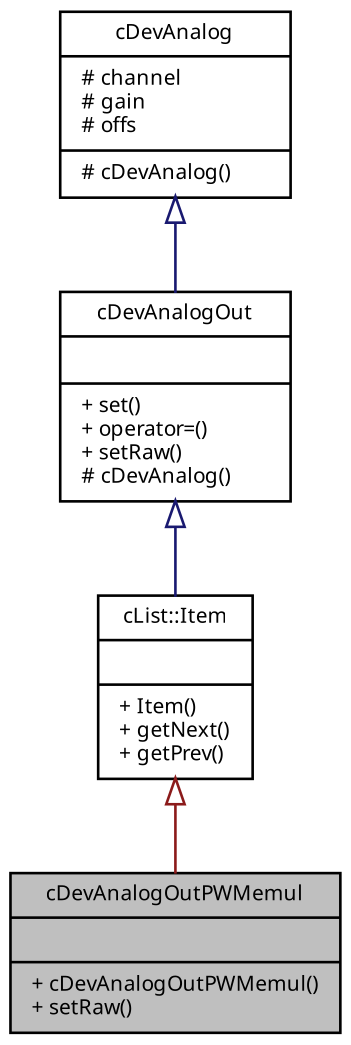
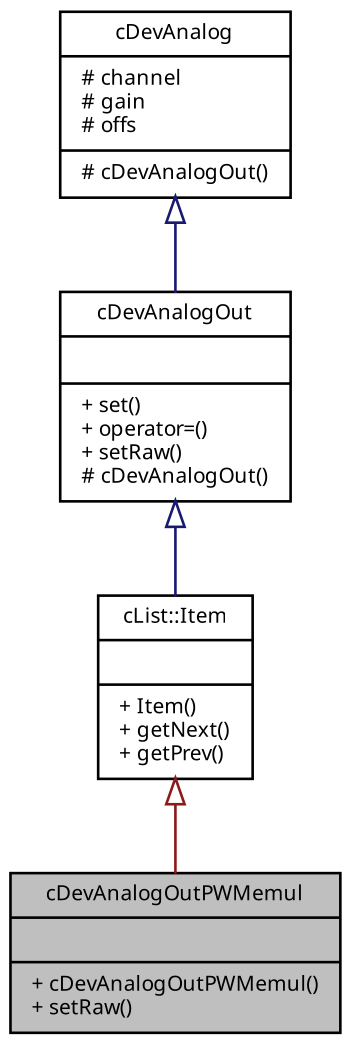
(157, 173) -> (175, 173)
(157, 476) -> (175, 476)
